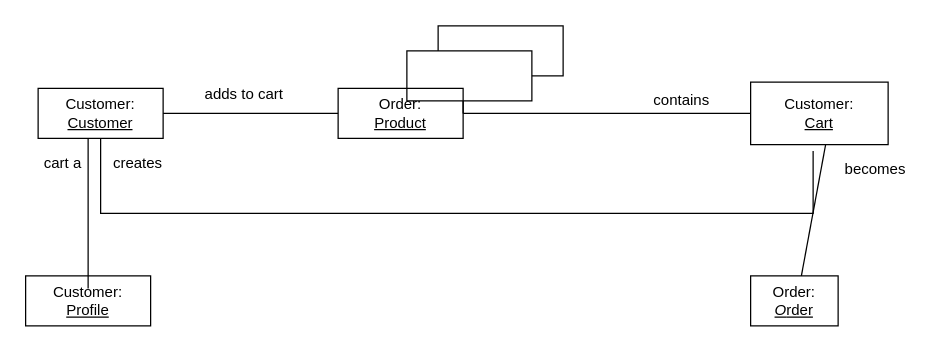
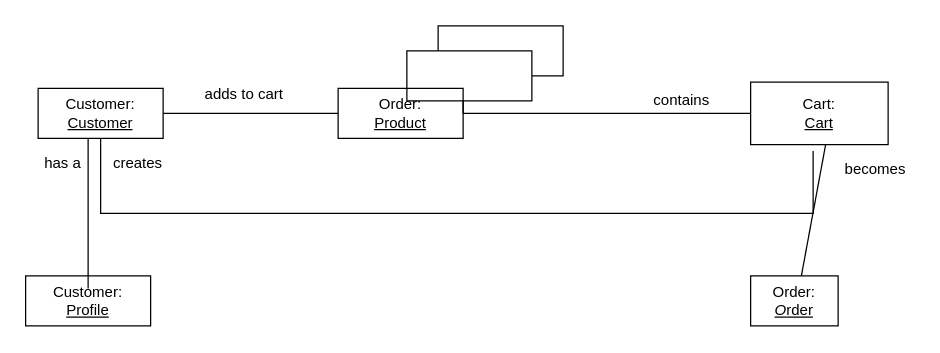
(819, 113) -> (819, 113)
(63, 163) -> (63, 163)
